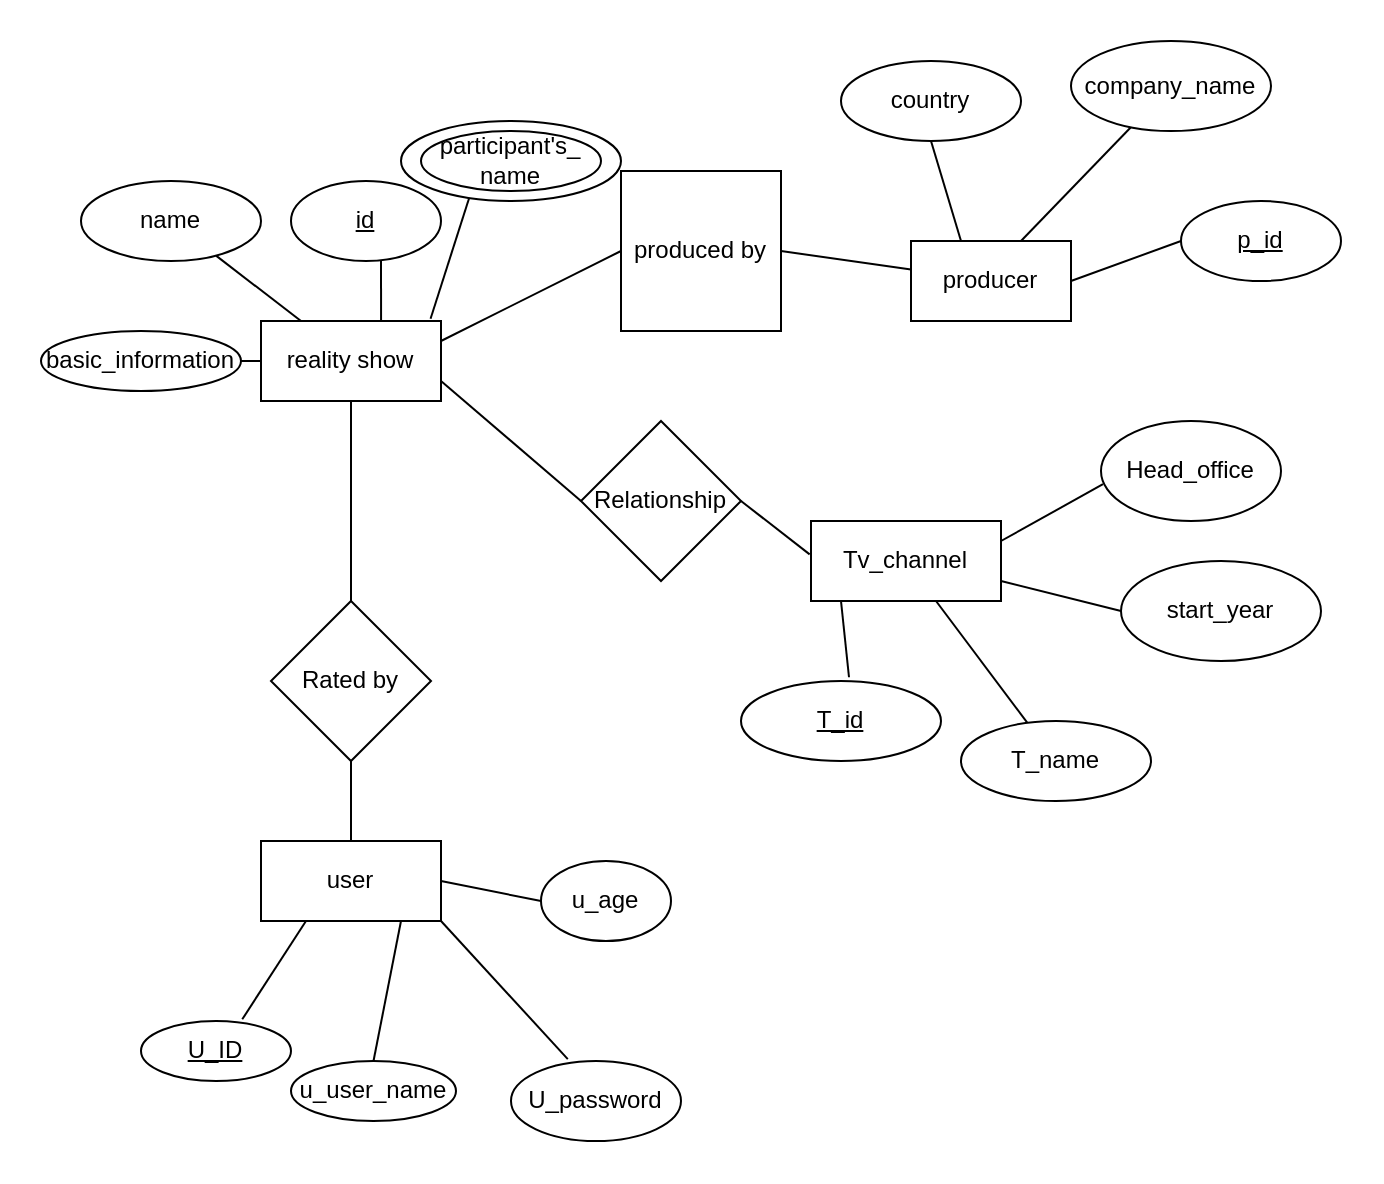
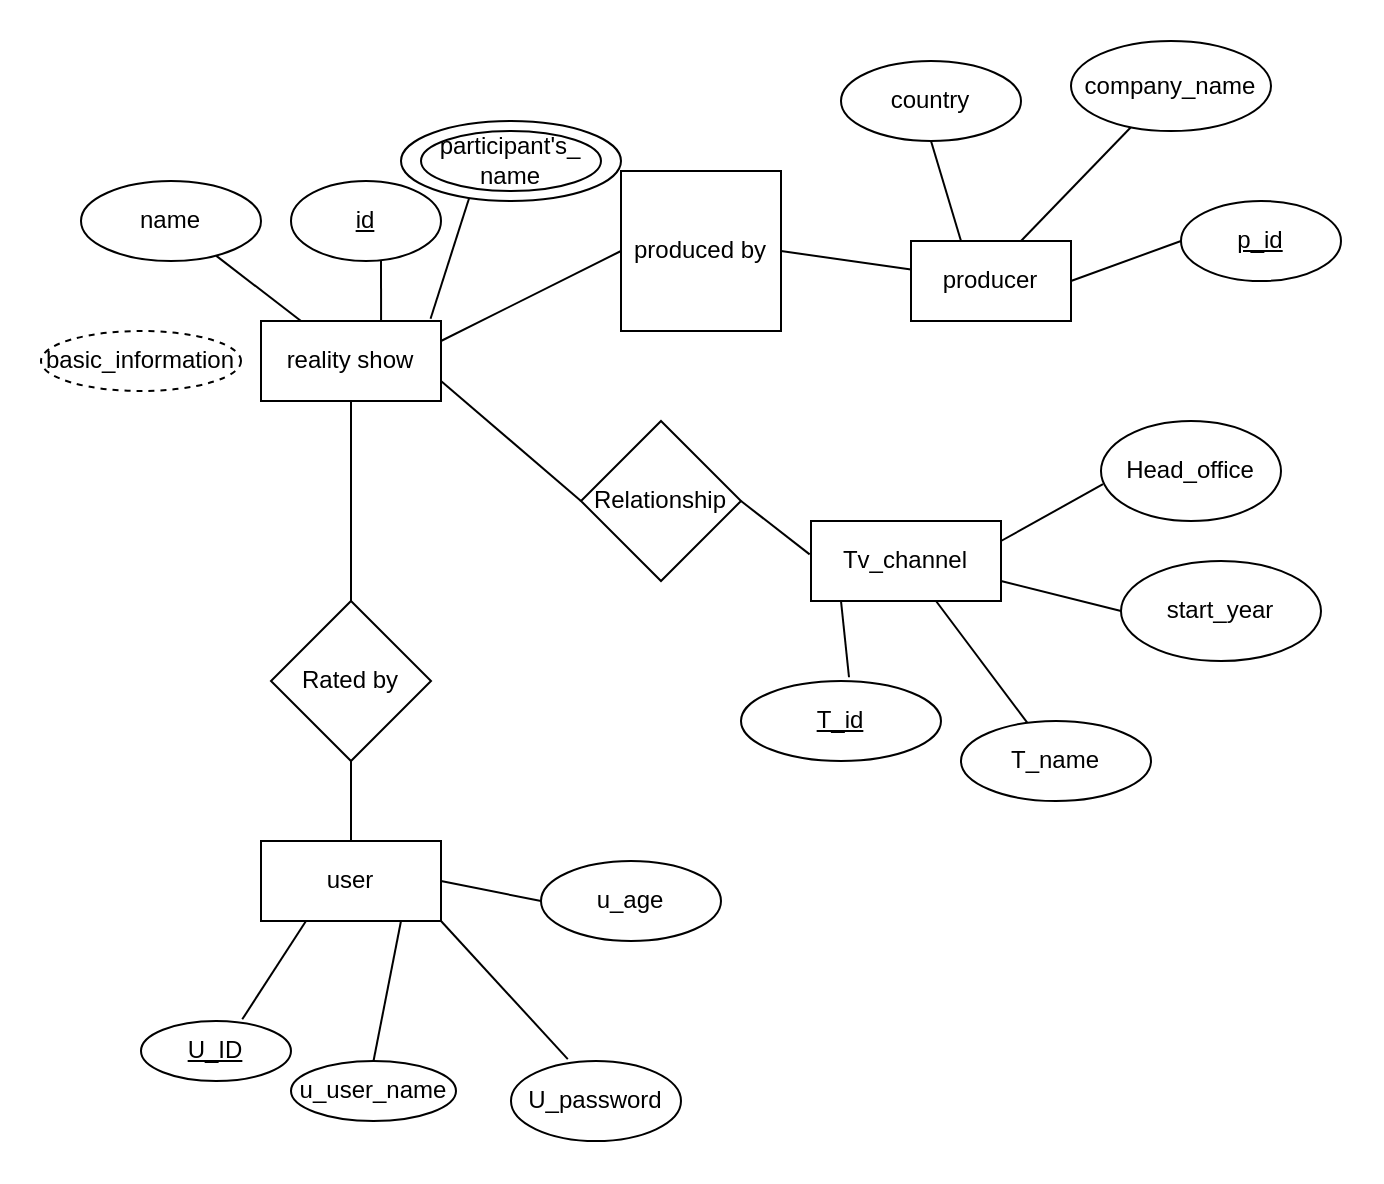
(141, 361) -> (141, 361)
(251, 361) -> none
(606, 901) -> (631, 901)
